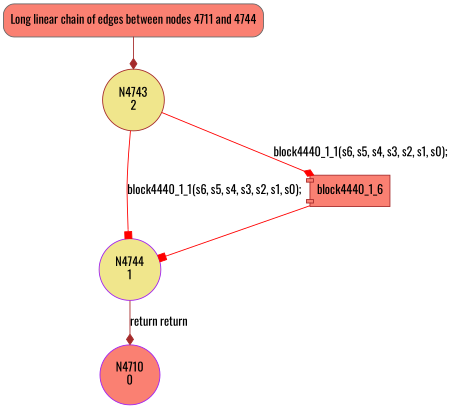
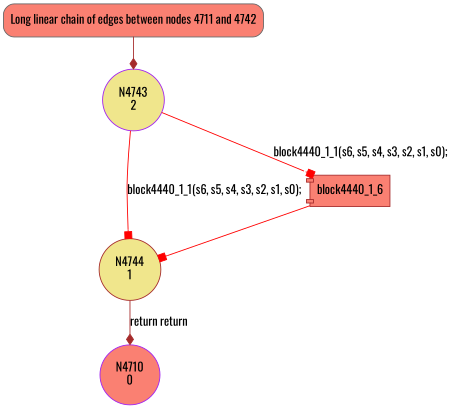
(133, 20) -> (133, 20)
(133, 100) -> (133, 100)
(233, 142) -> (233, 142)
(130, 270) -> (130, 270)
